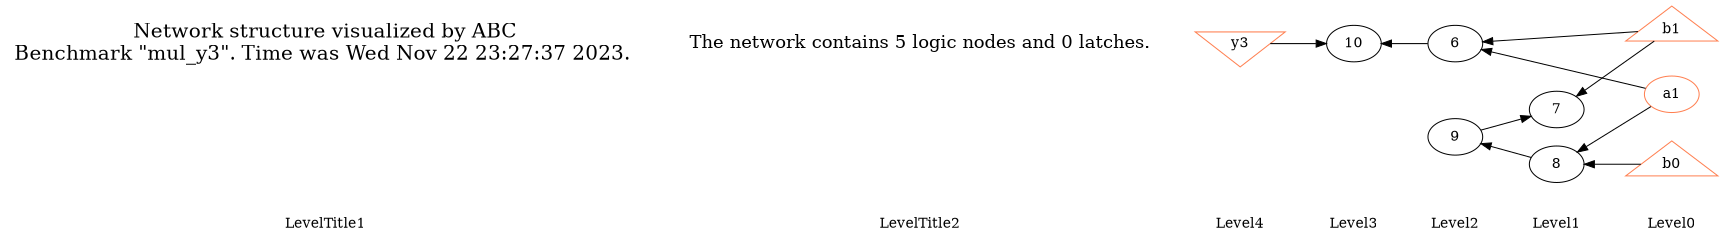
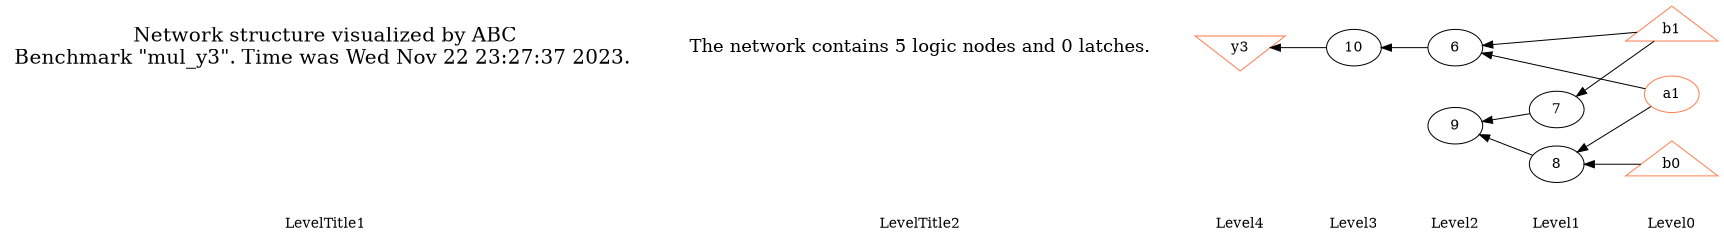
(1293, 44) -> (1303, 48)
(1501, 125) -> (1511, 117)
